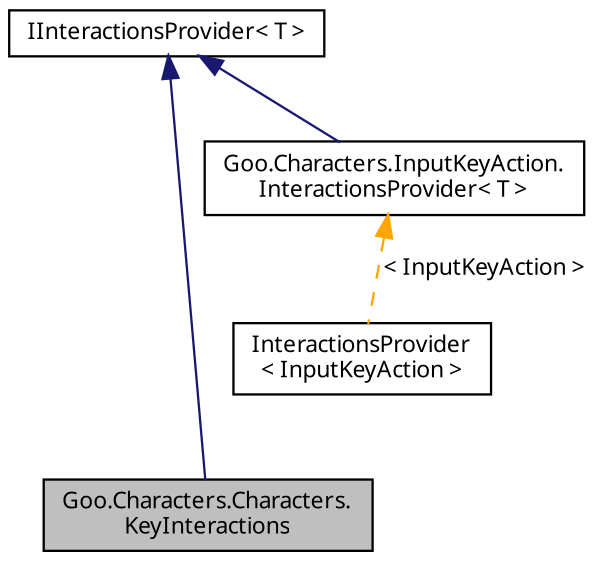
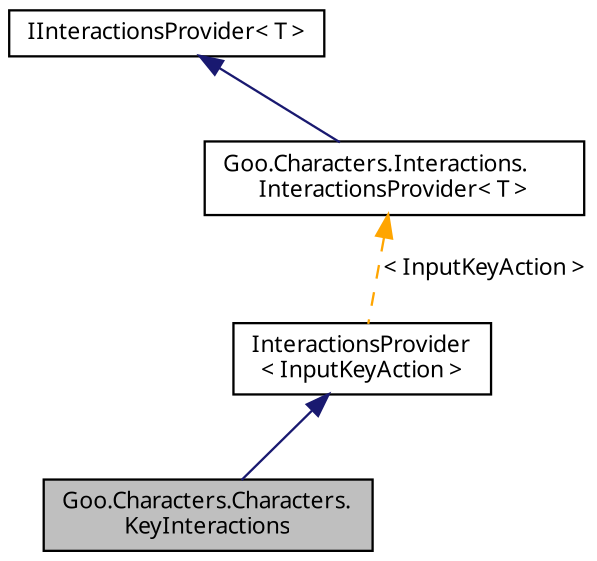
(394, 178) -> (394, 178)
(188, 279) -> (277, 445)
